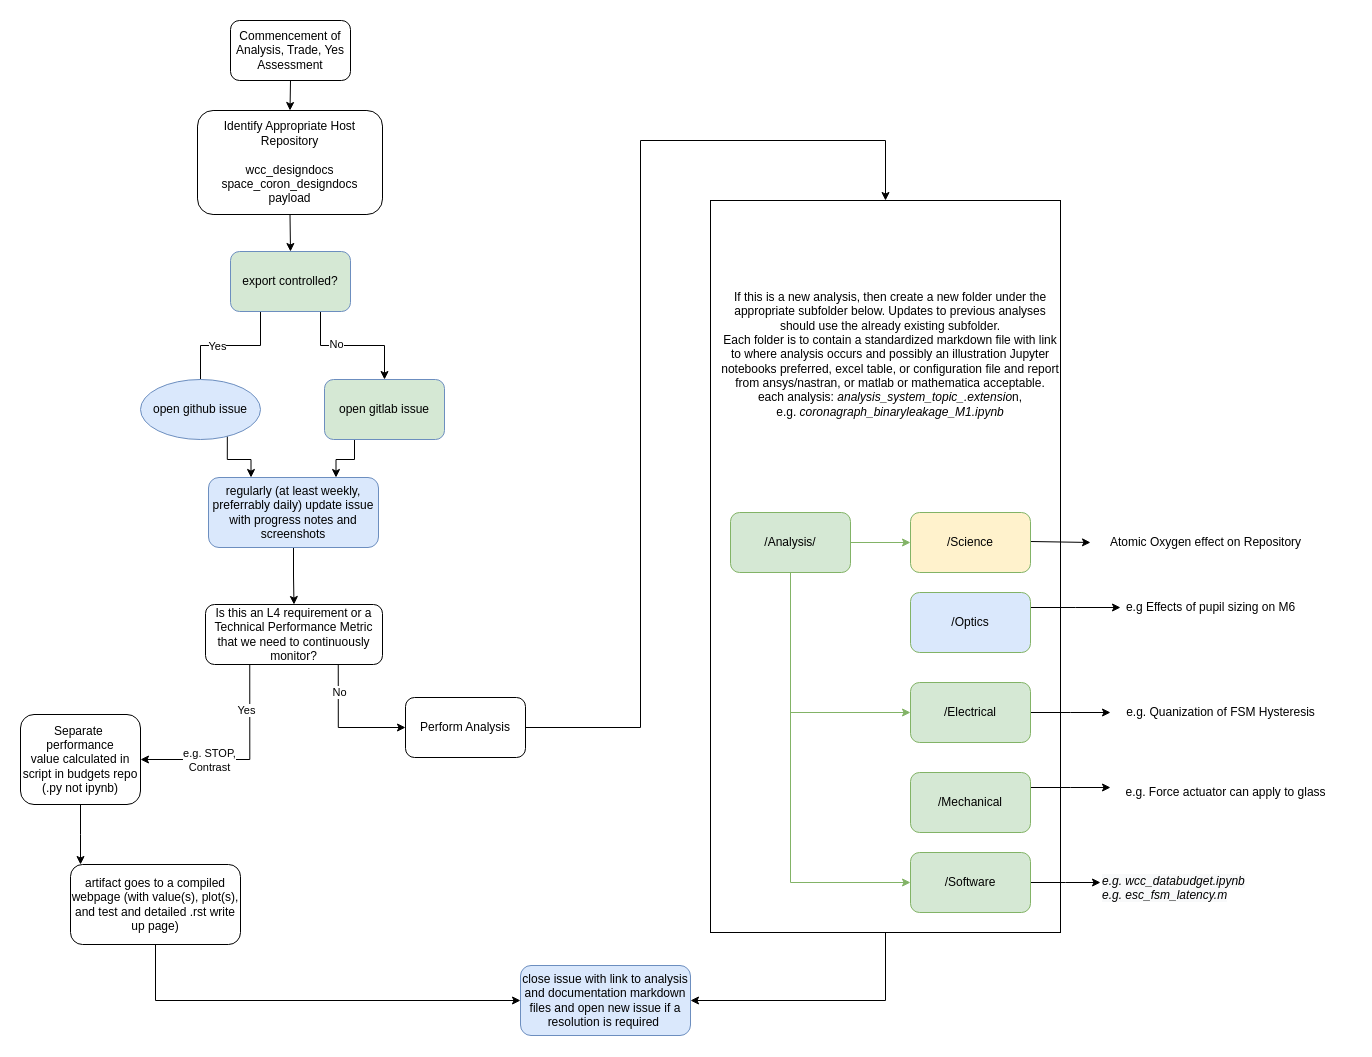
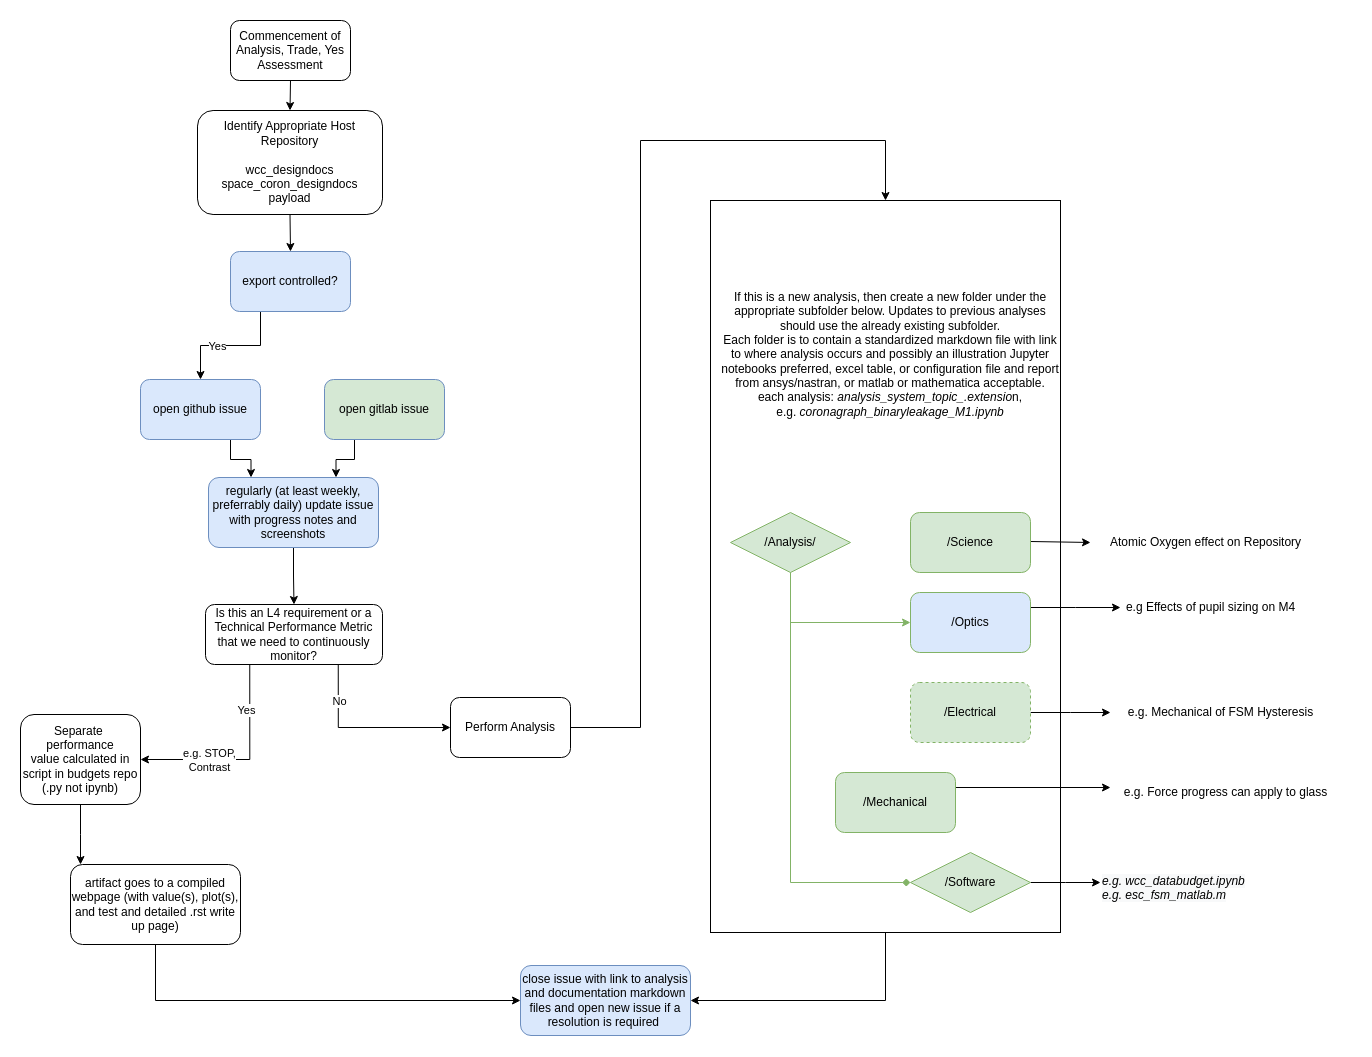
(291, 282) -> (291, 282)
(349, 346) -> none
(201, 374) -> (201, 371)
(201, 410) -> (201, 410)
(791, 543) -> (791, 543)
(877, 543) -> none
(971, 543) -> (971, 543)
(1211, 608) -> (1211, 608)
none -> (848, 623)
(848, 713) -> none
(971, 713) -> (971, 713)
(1221, 713) -> (1221, 713)
(466, 728) -> (511, 728)
(1226, 793) -> (1226, 793)
(971, 803) -> (896, 803)
(902, 883) -> (902, 883)
(971, 883) -> (971, 883)
(1179, 889) -> (1179, 889)
